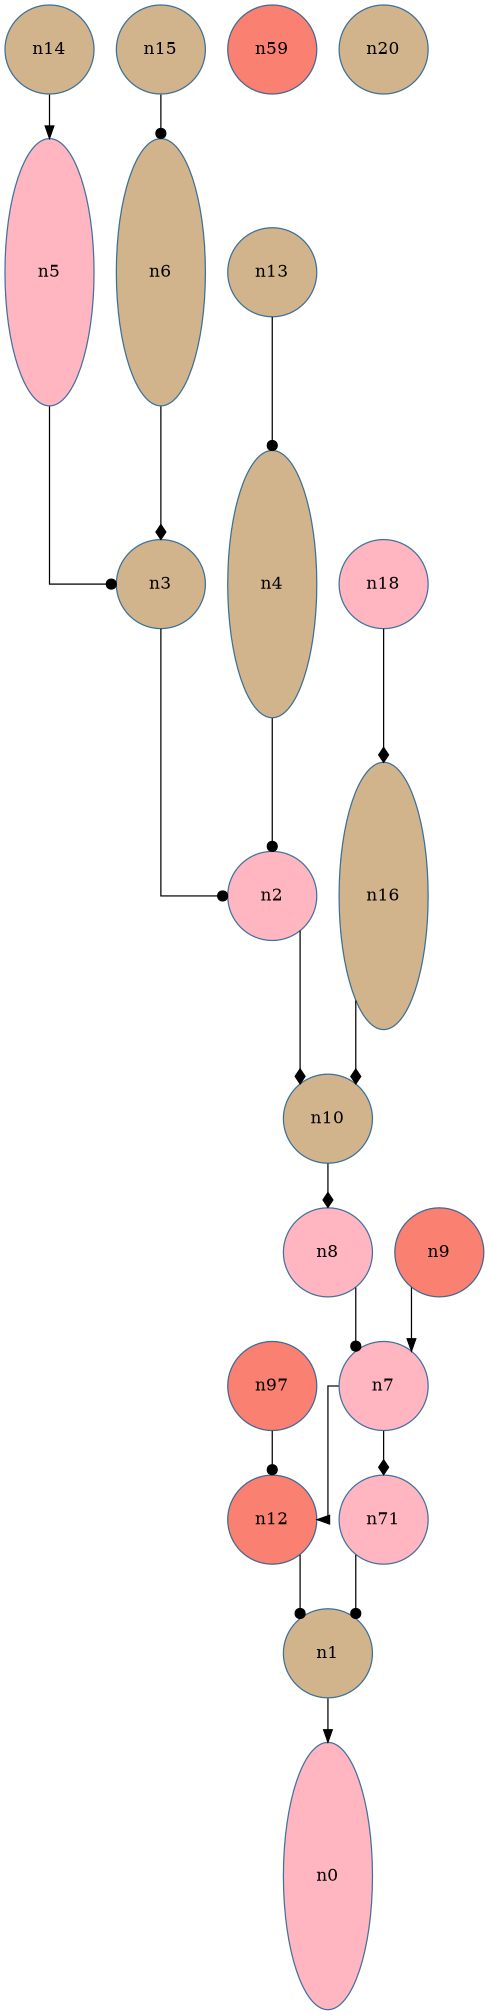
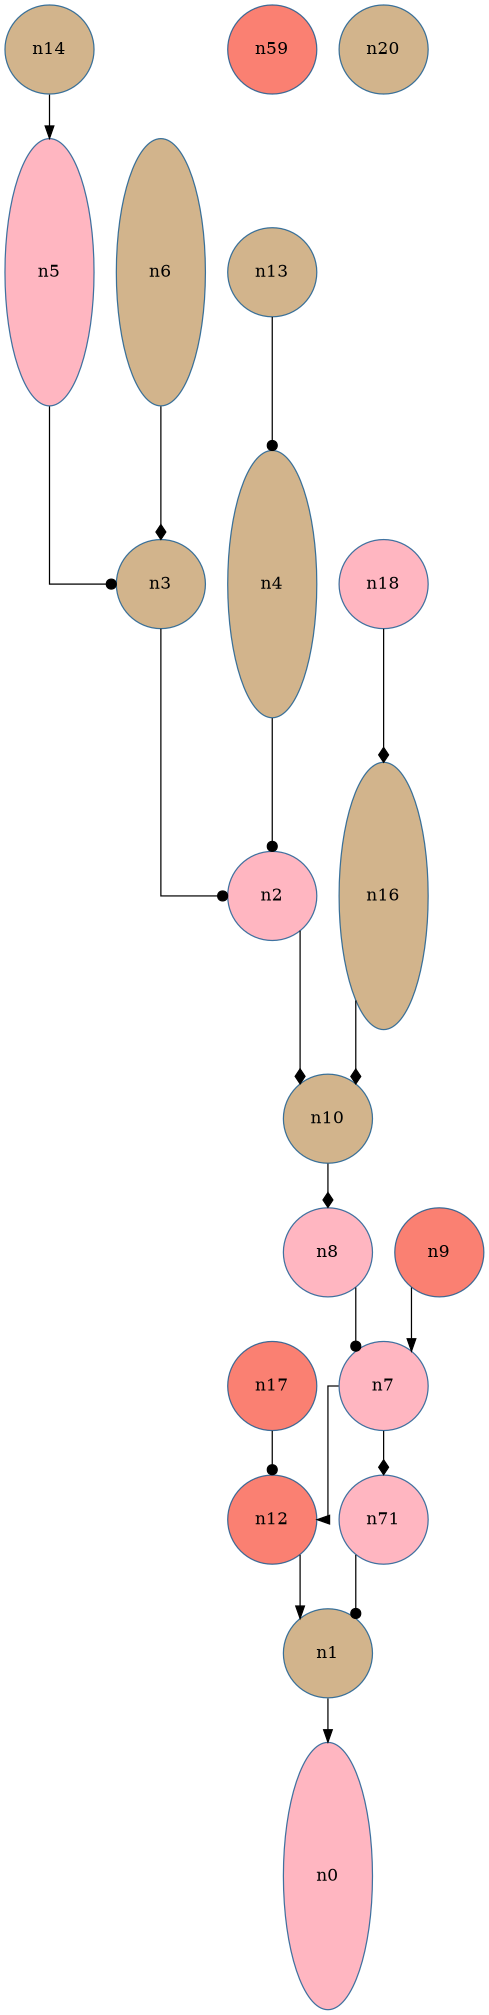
(161, 49) -> none
(272, 1386) -> (272, 1386)
(300, 1582) -> (300, 1582)
